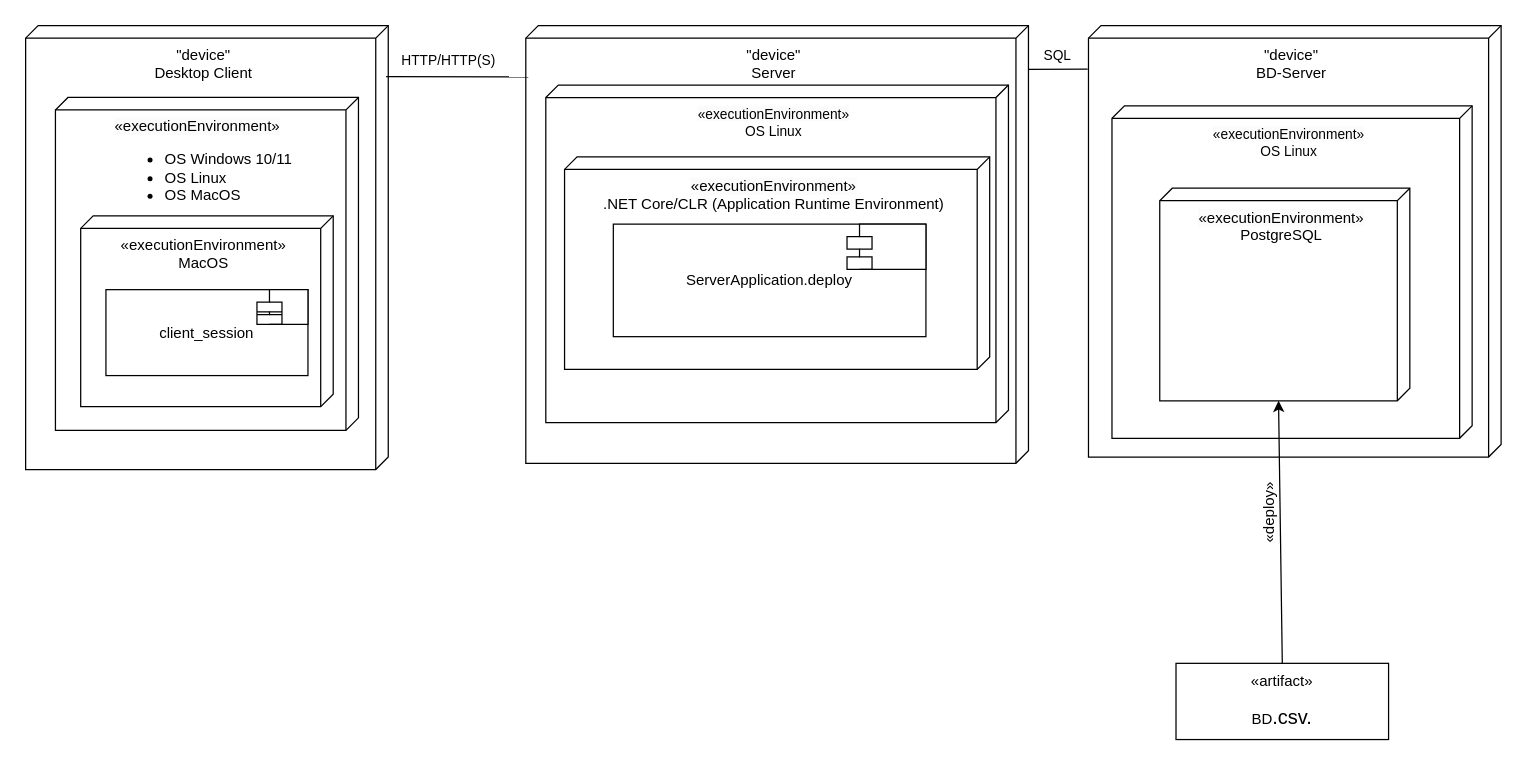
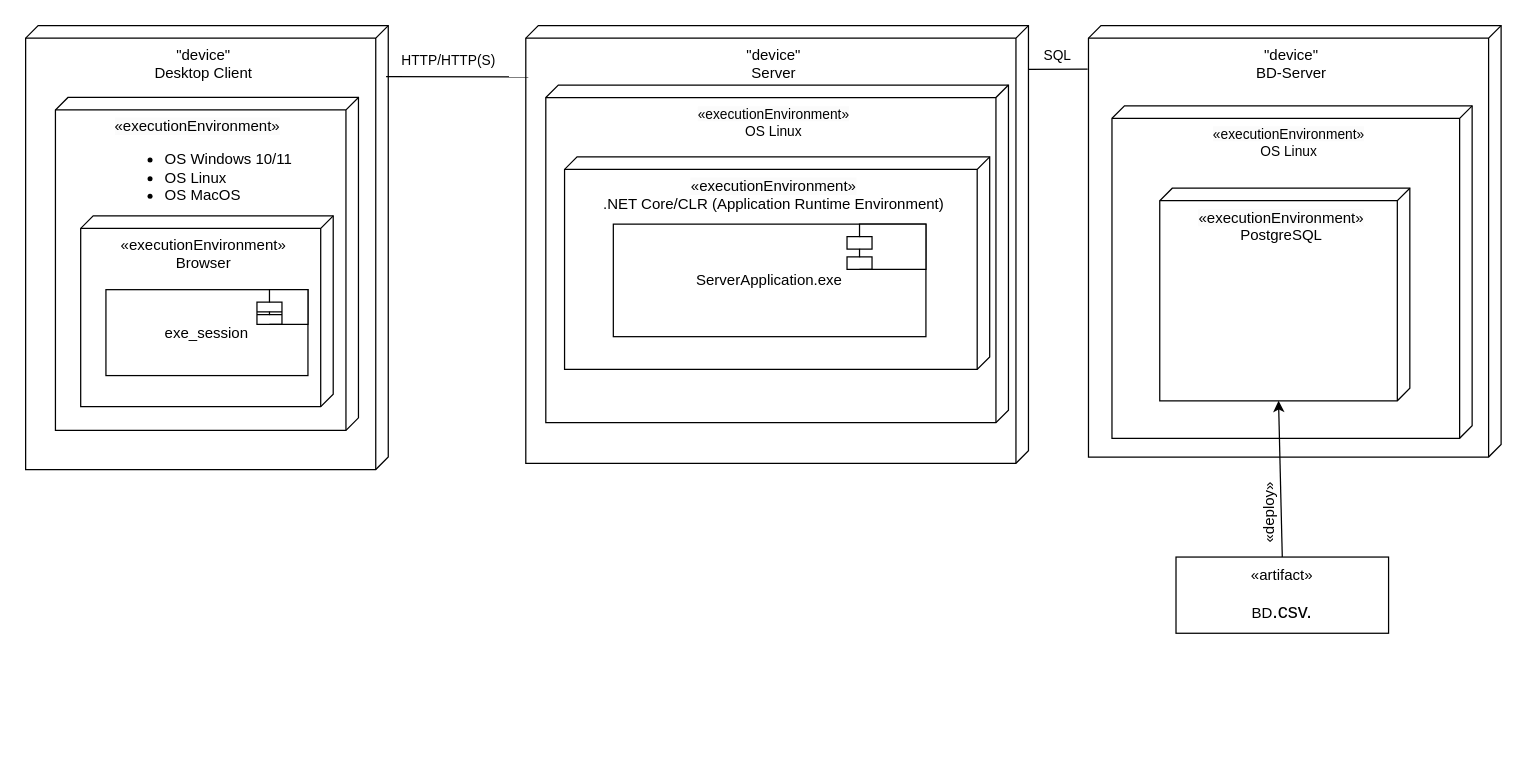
(204, 255) -> (204, 255)
(769, 281) -> (769, 281)
(207, 333) -> (207, 333)
(1282, 701) -> (1282, 595)
